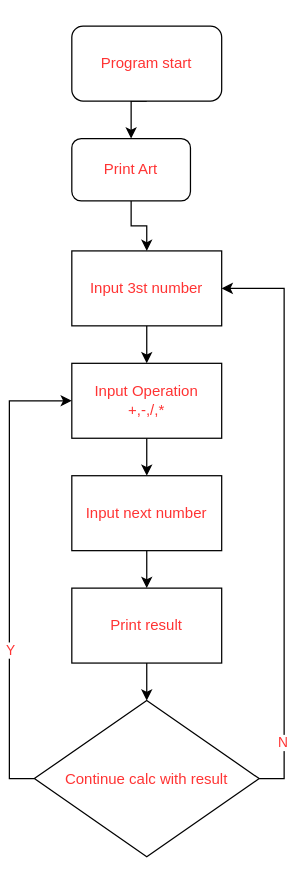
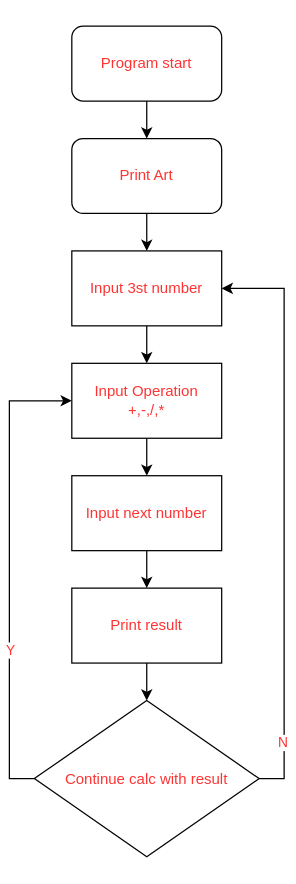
(131, 169) -> (147, 176)
